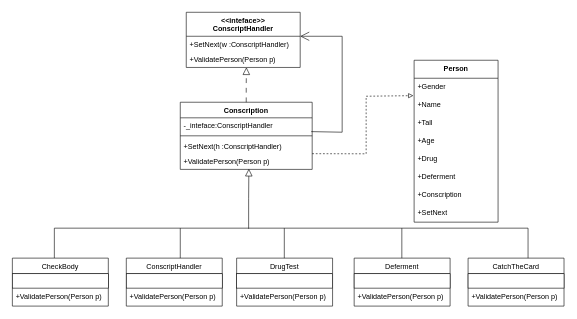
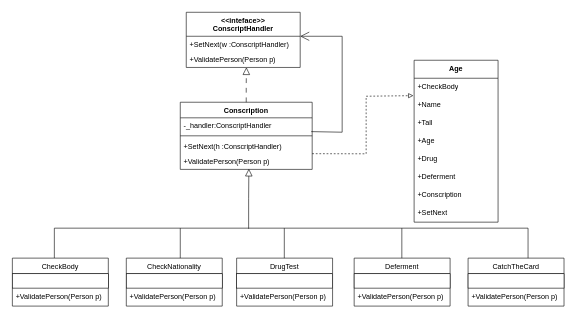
(456, 69) -> (456, 69)
(432, 87) -> (438, 87)
(234, 126) -> (232, 126)
(174, 266) -> (174, 266)
